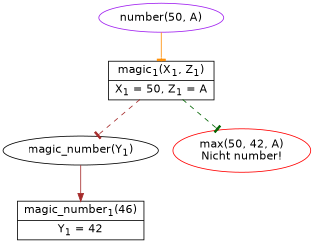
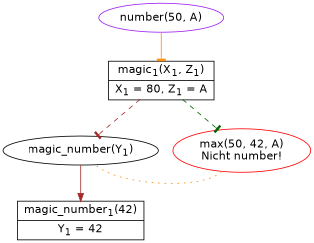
(153, 89) -> (153, 89)
none -> (158, 183)
(126, 210) -> (126, 210)
